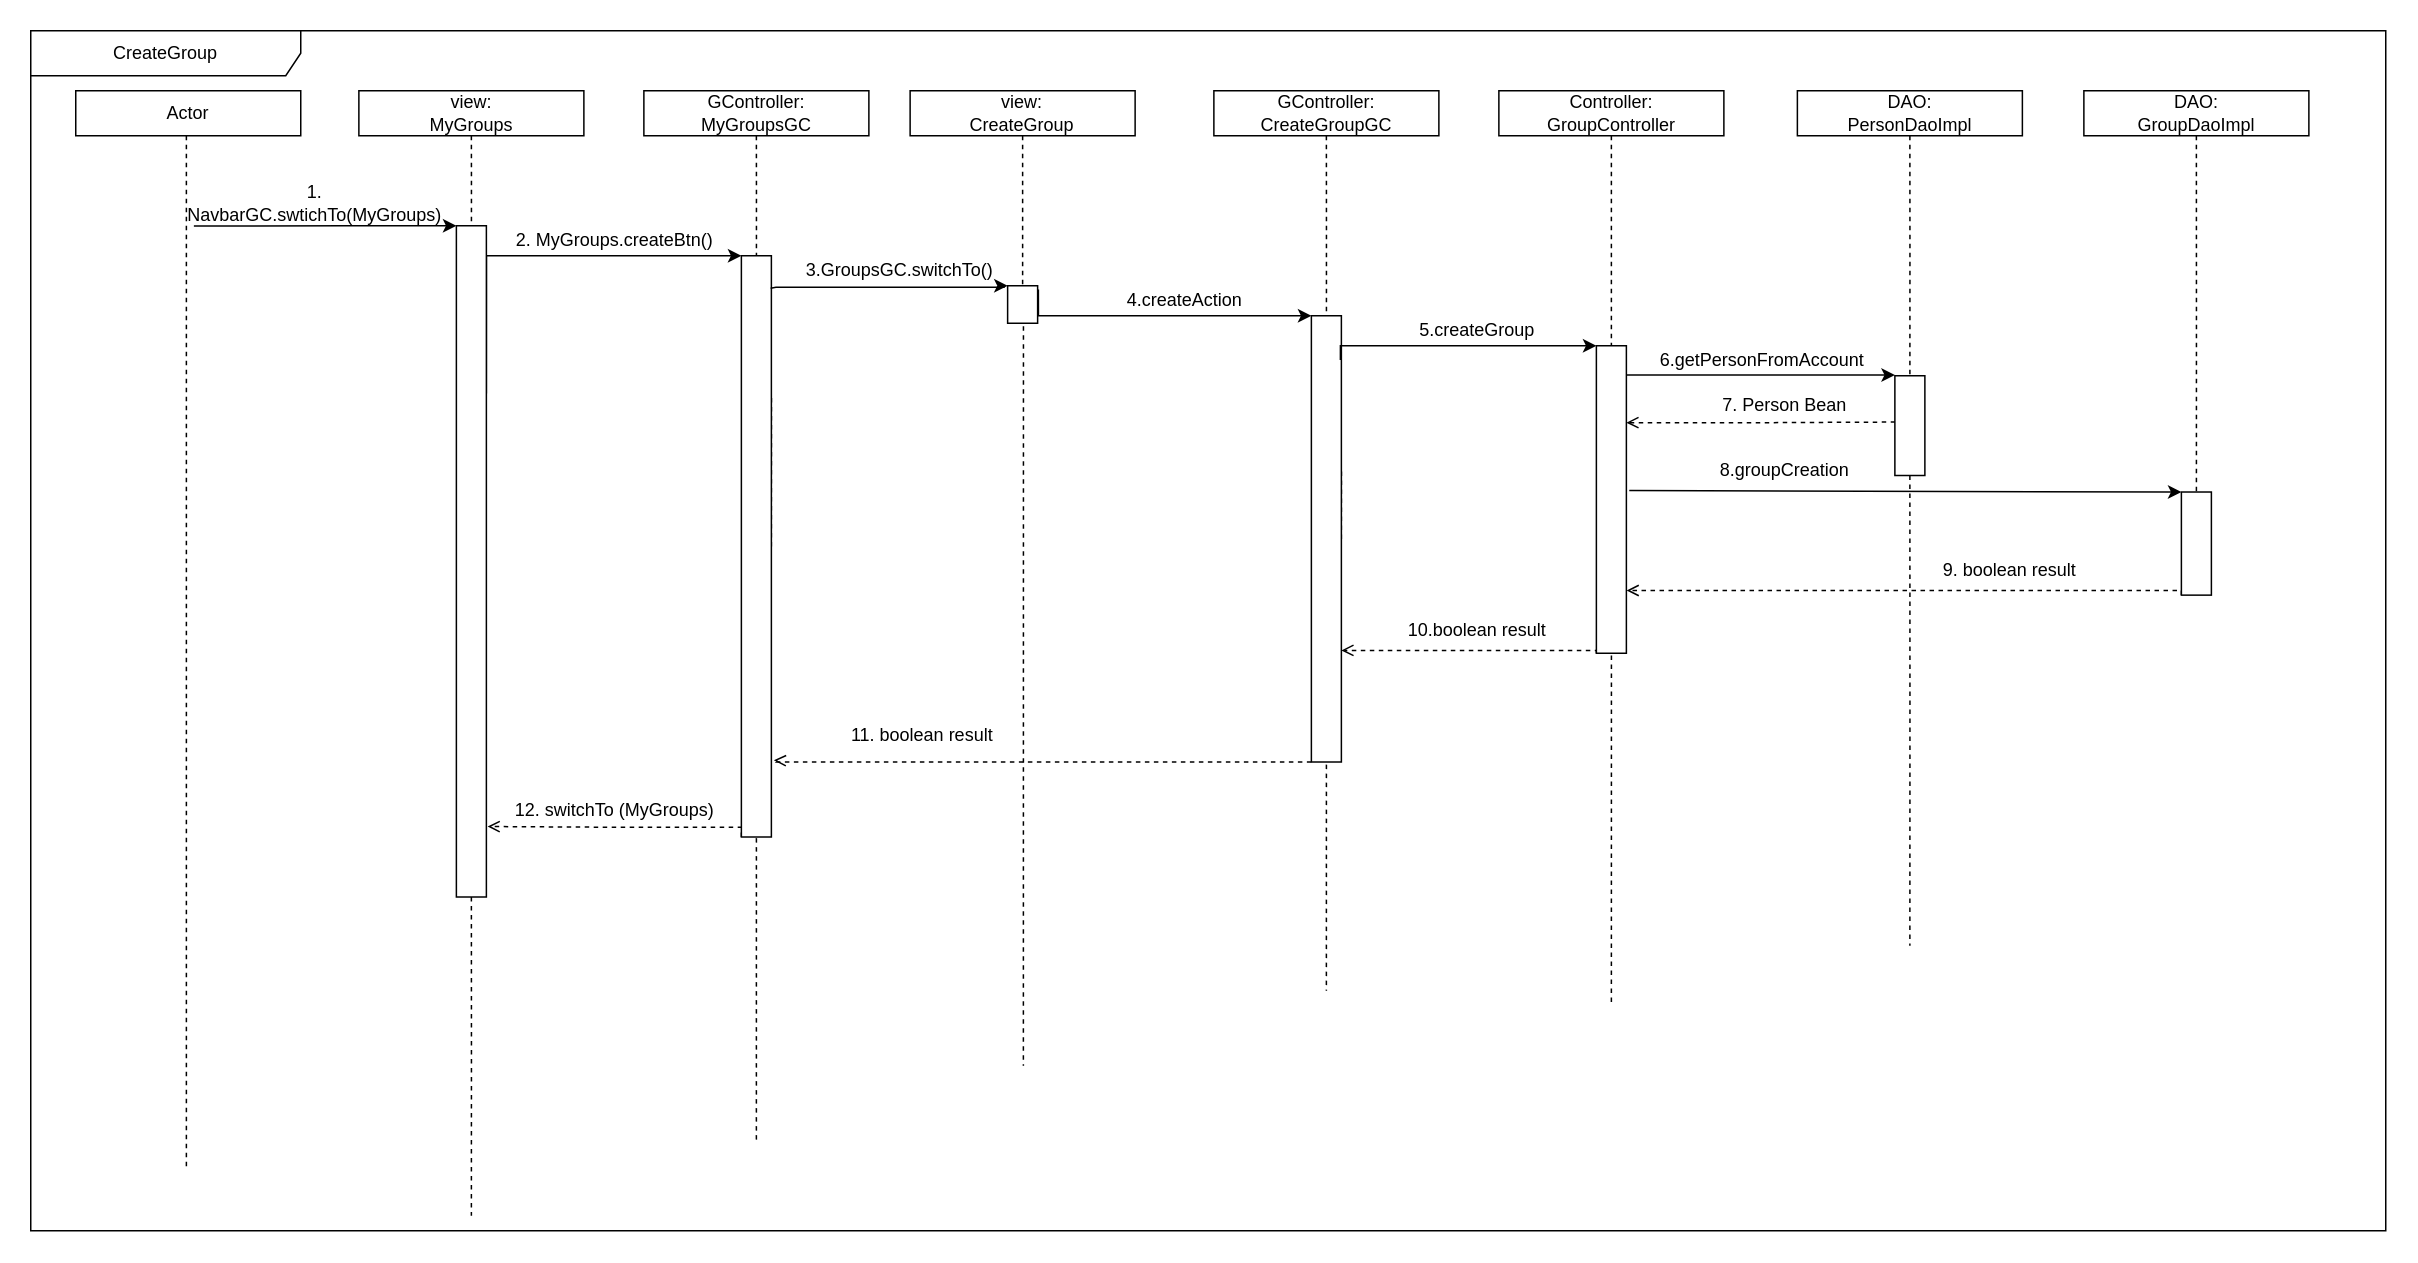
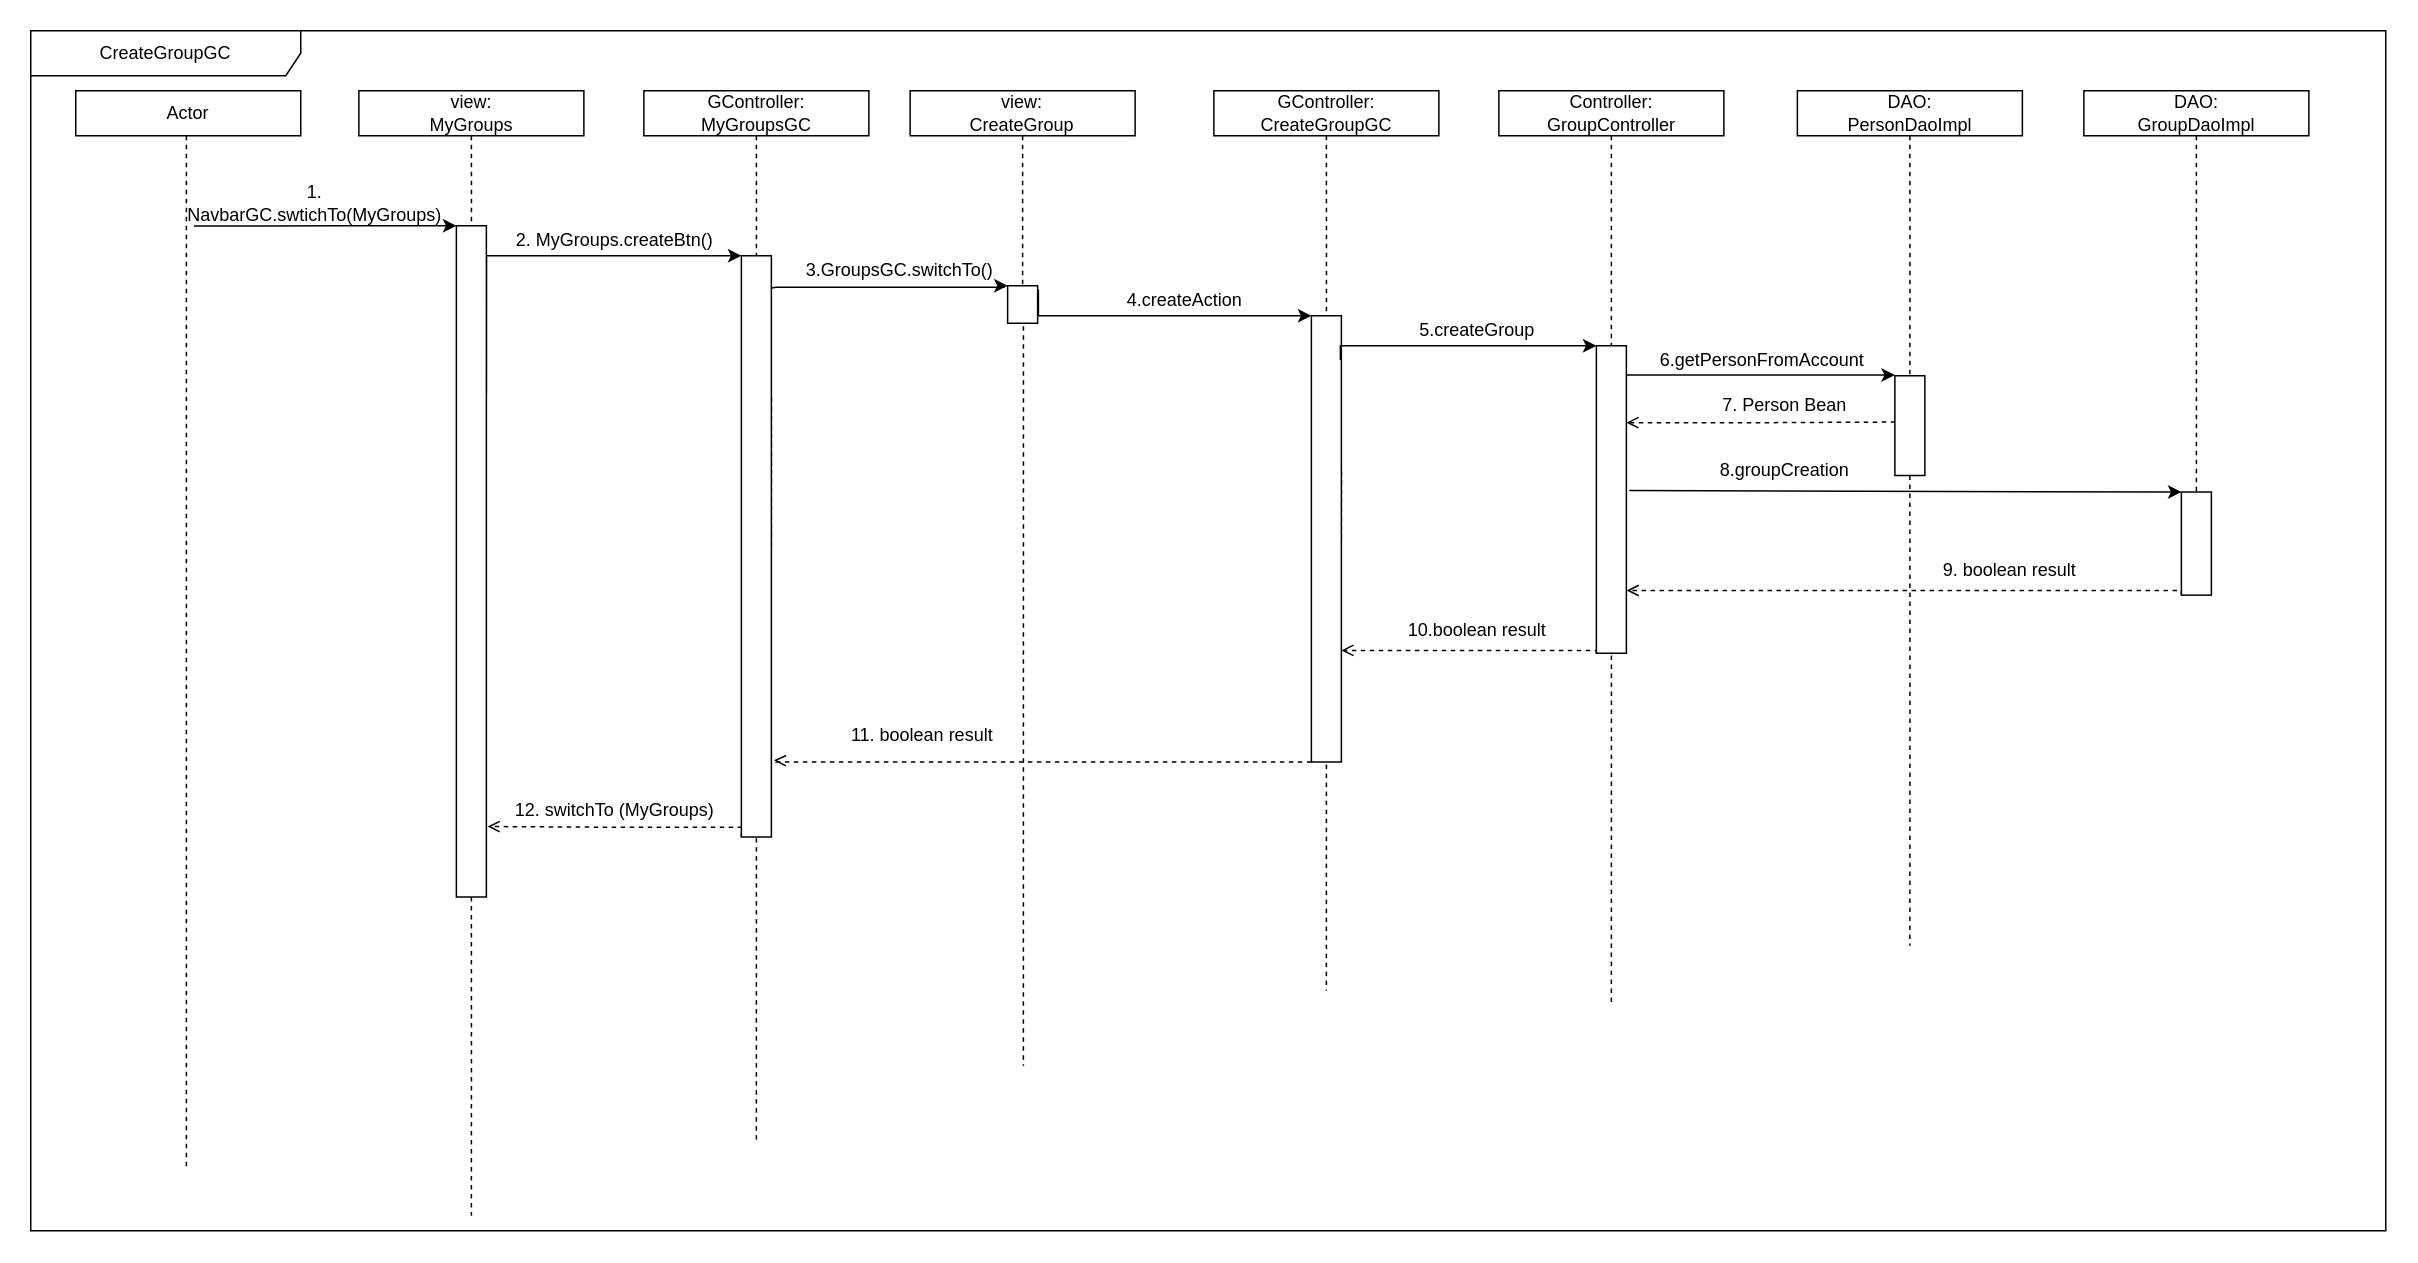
(166, 53) -> (166, 53)
